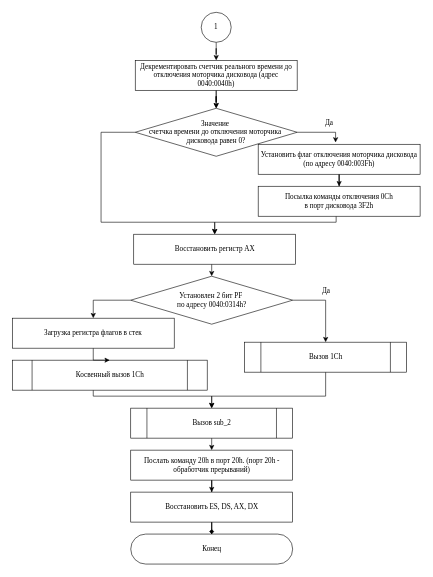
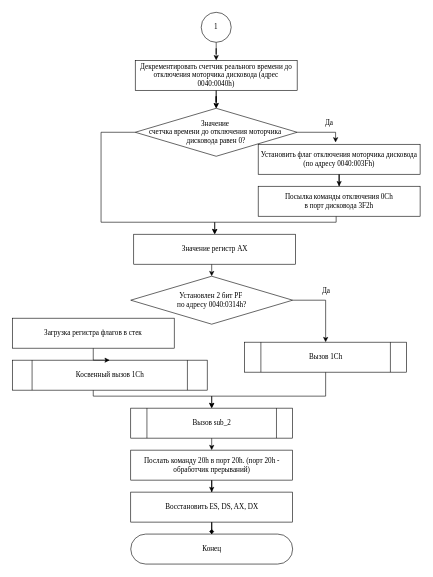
(215, 249) -> (215, 249)
(93, 300) -> none
